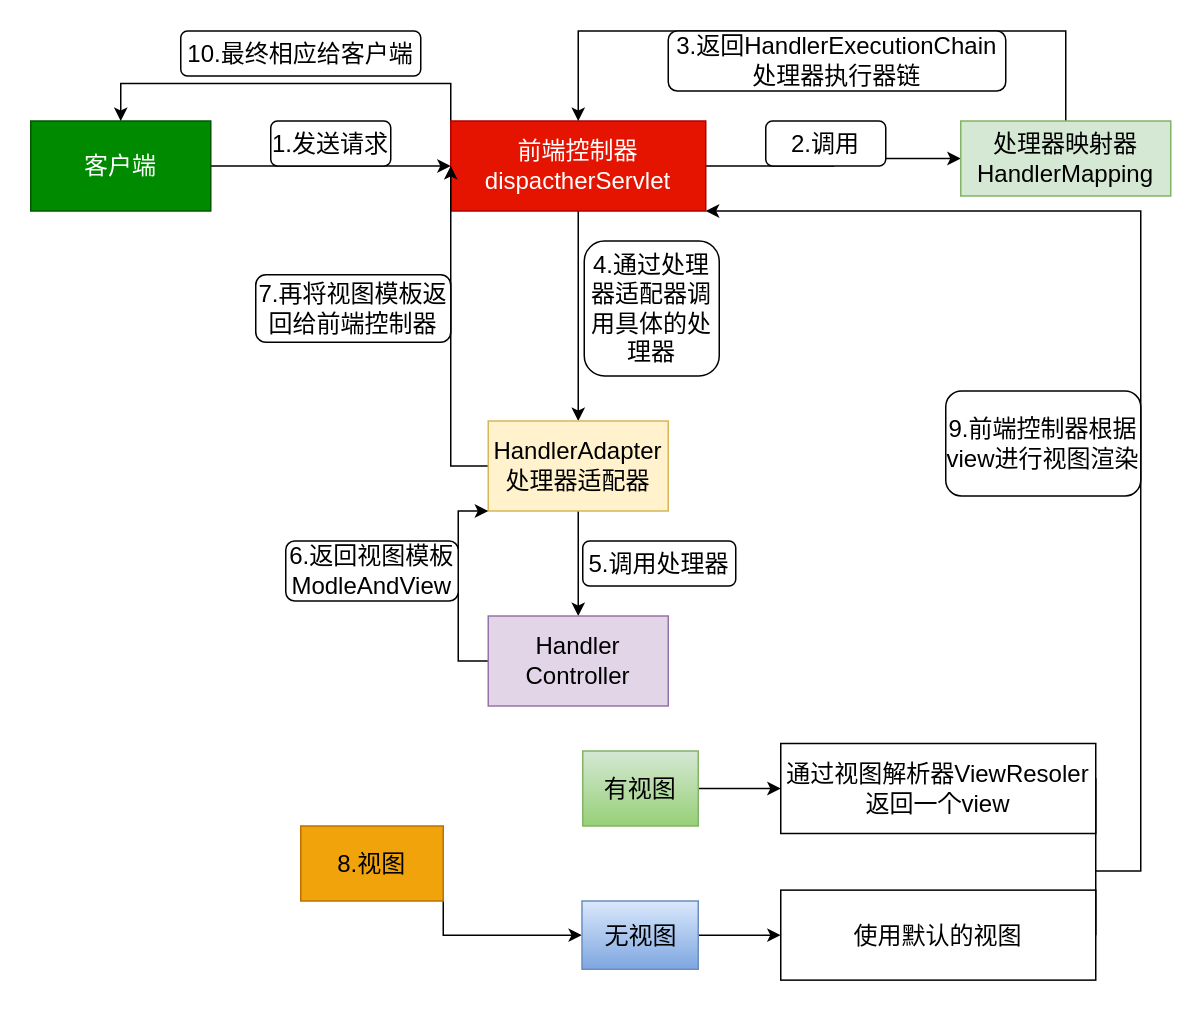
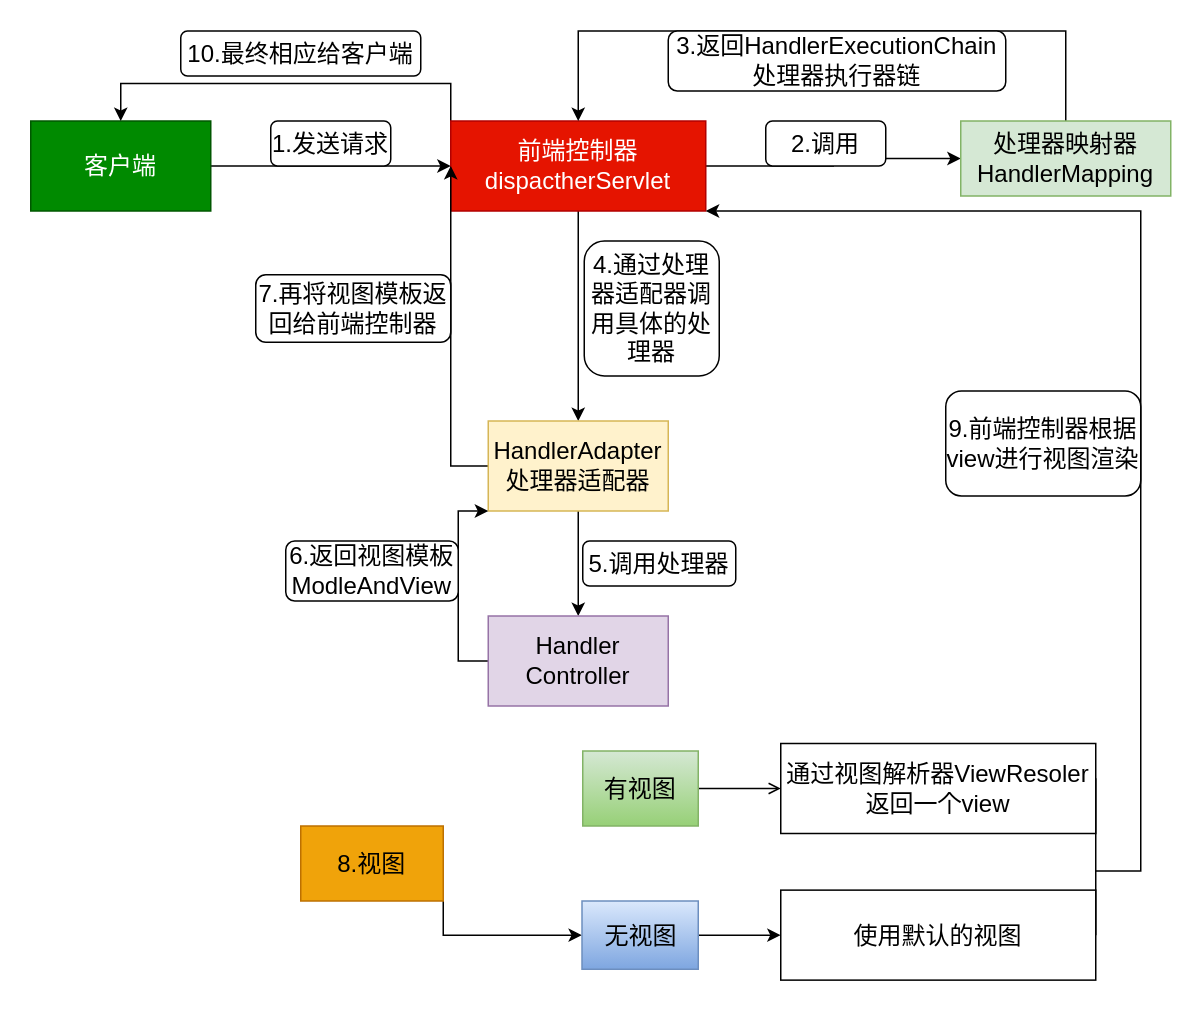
(769, 788) -> (771, 788)
